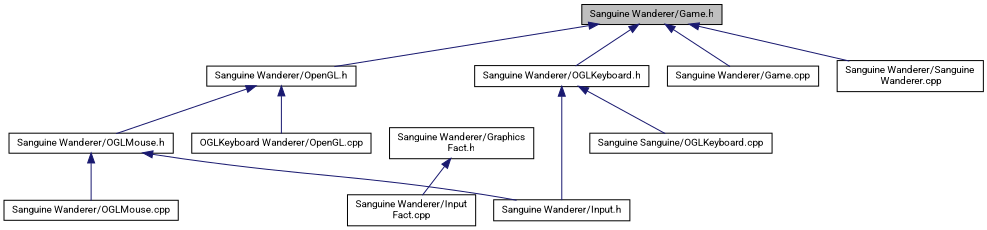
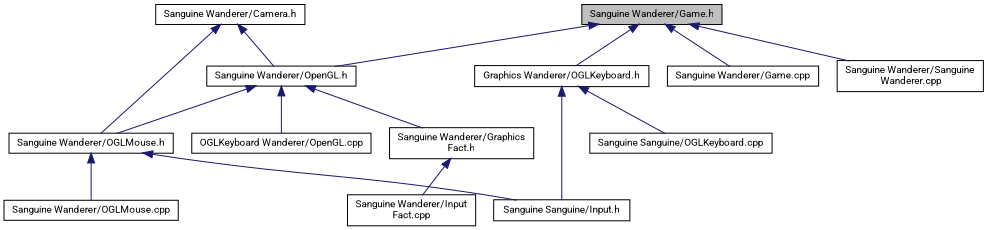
none -> (230, 15)
(562, 76) -> (562, 76)
none -> (369, 109)
(562, 210) -> (562, 210)
